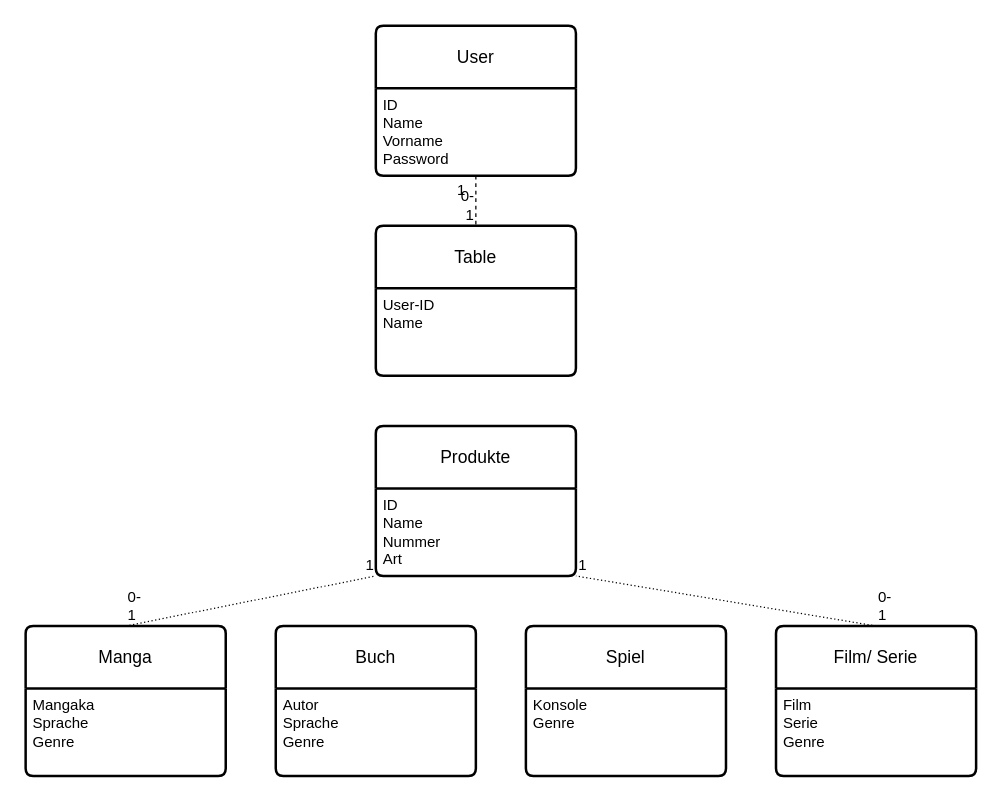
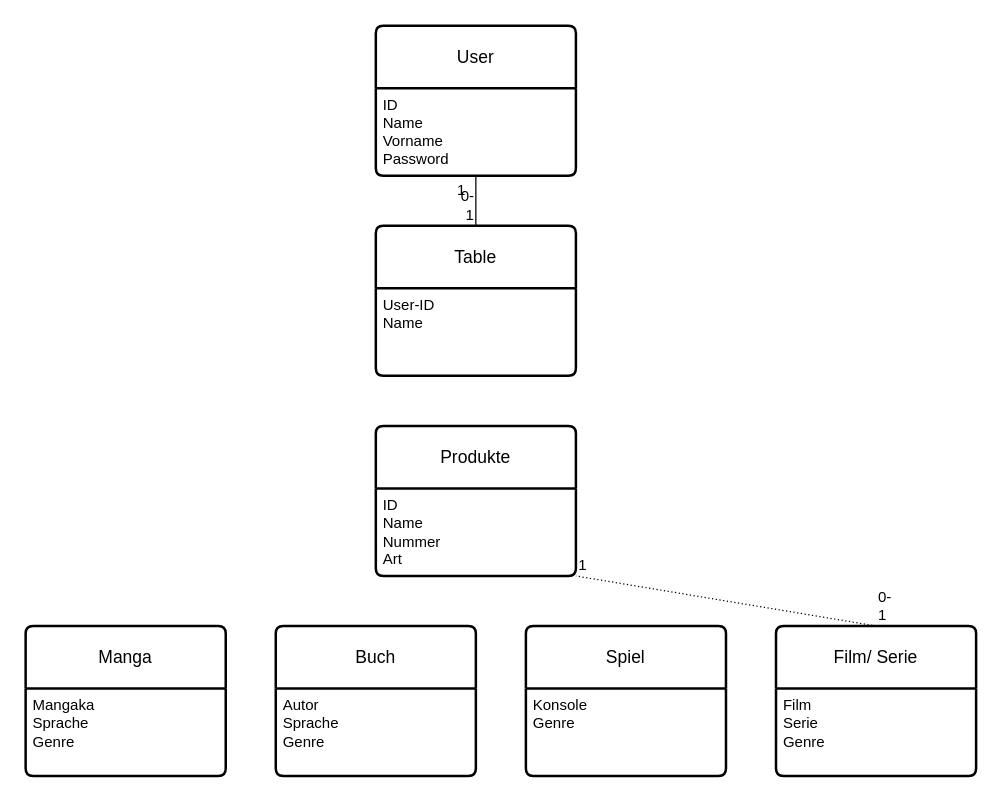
(476, 200) -> (476, 200)
(252, 600) -> none
